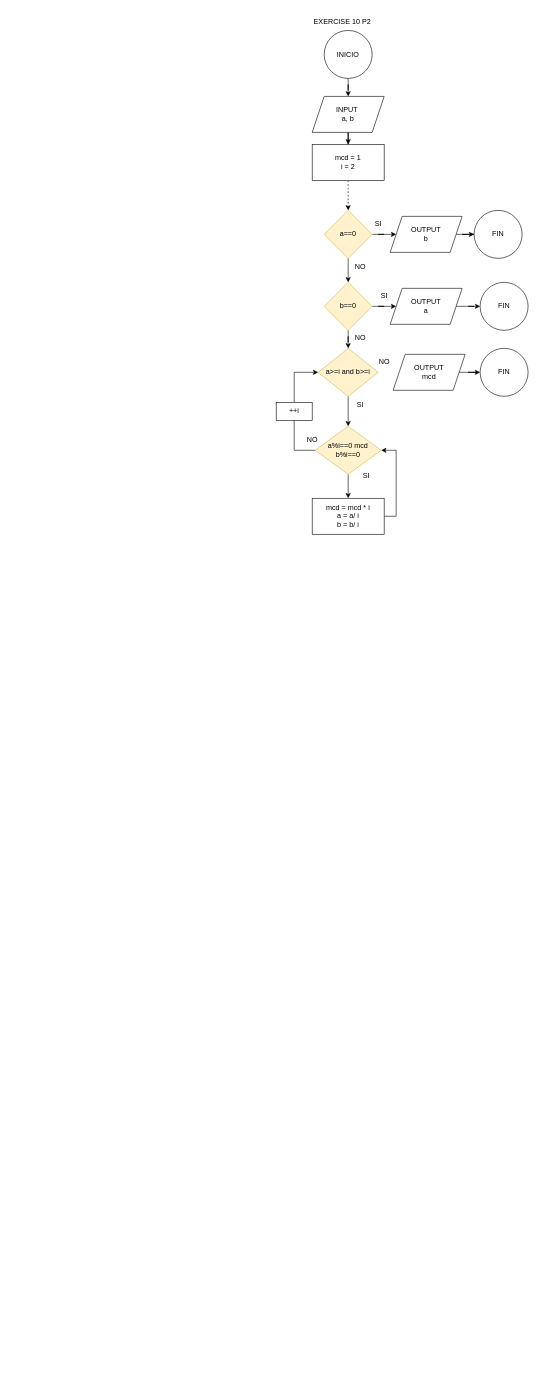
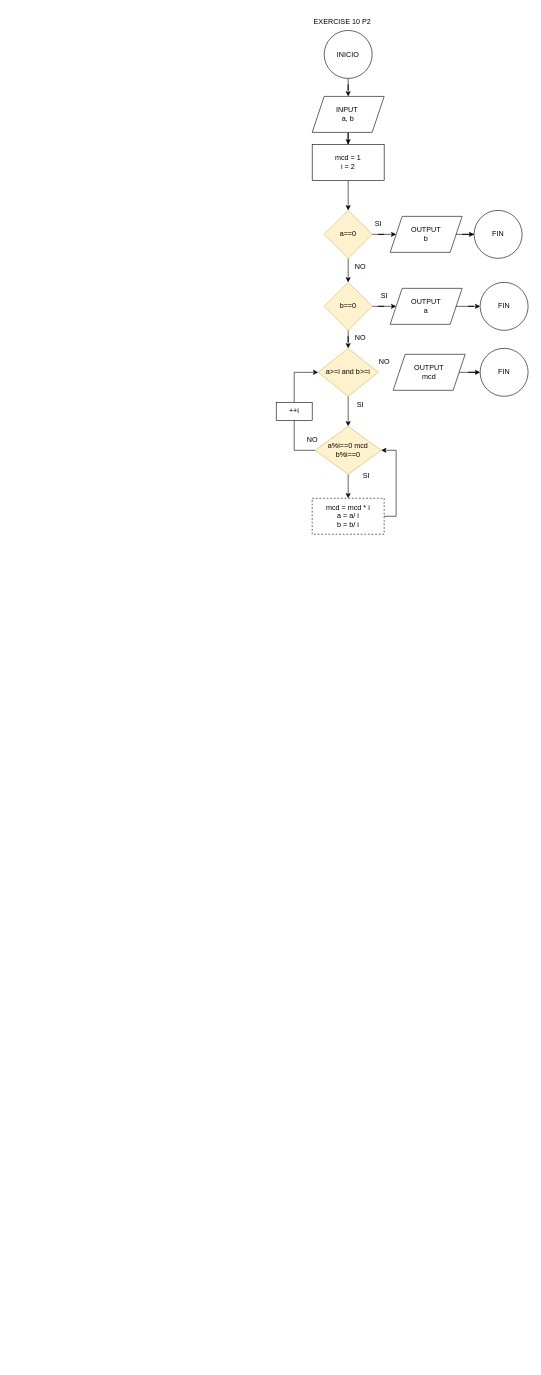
(348, 193) -> (348, 193)
(348, 516) -> (348, 516)
